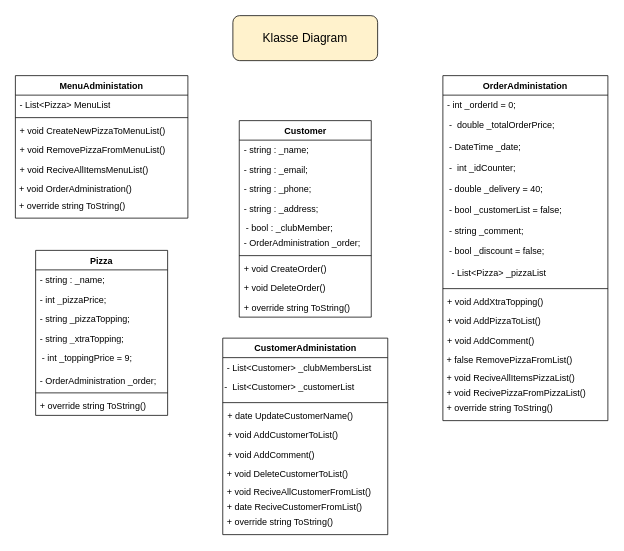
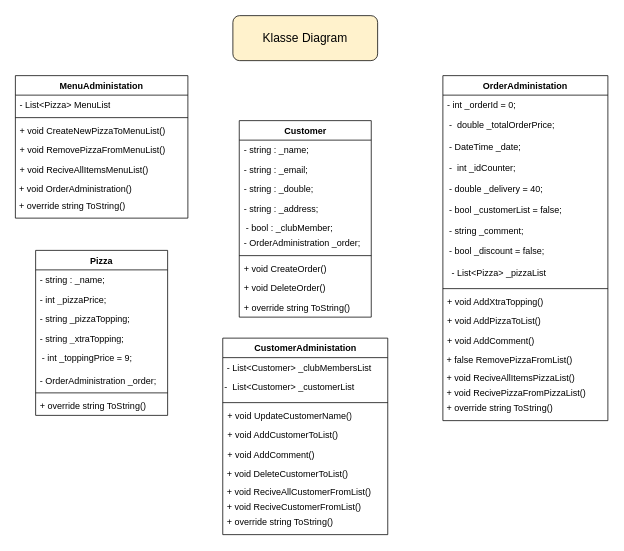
(282, 190) -> (284, 190)
(293, 416) -> (292, 416)
(298, 508) -> (297, 508)
